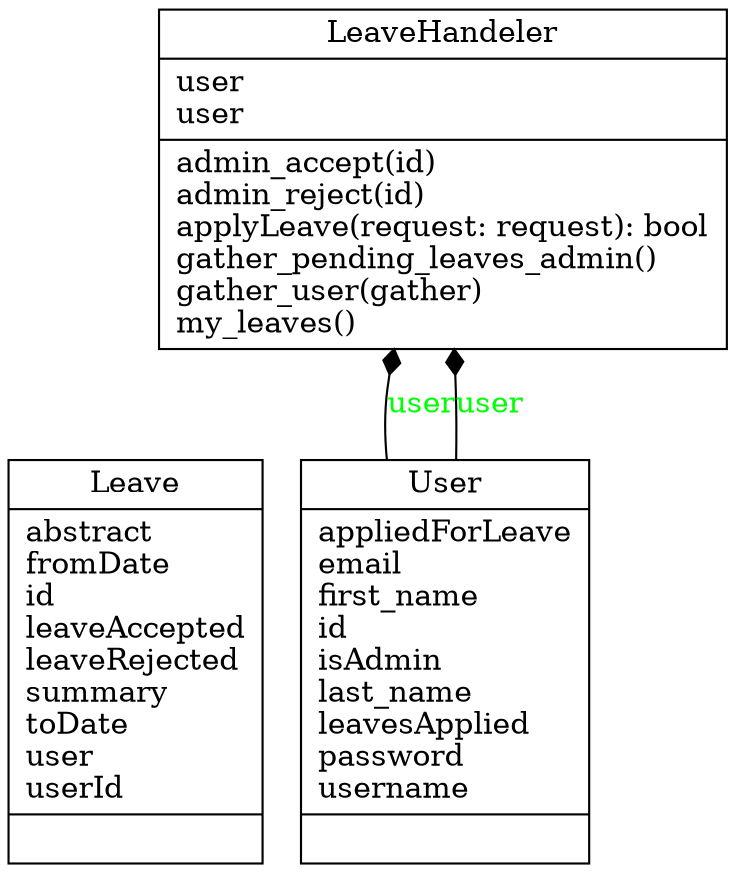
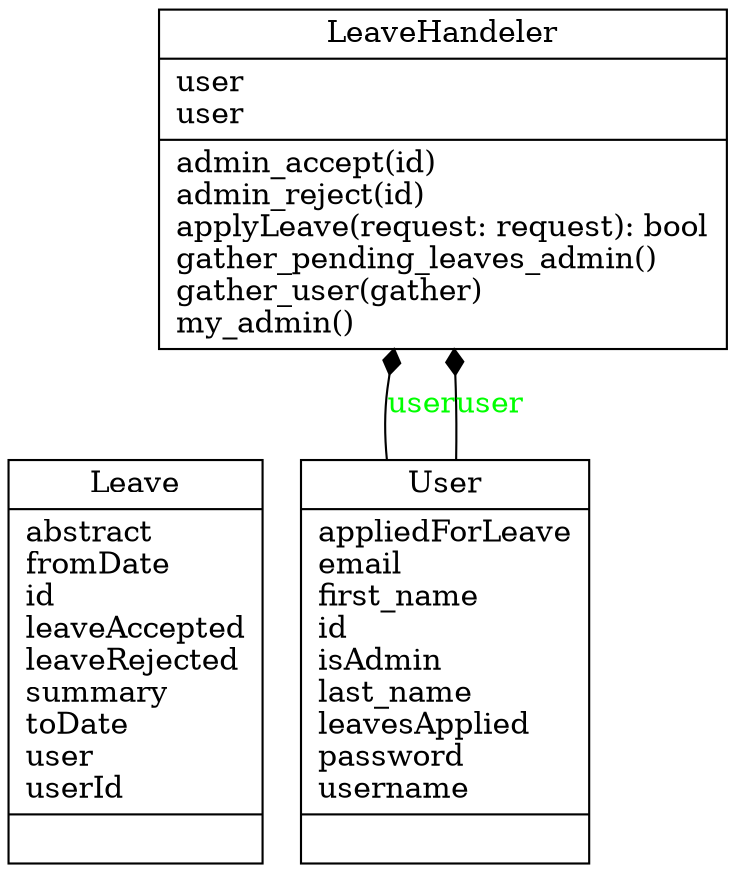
(267, 323) -> (266, 323)
